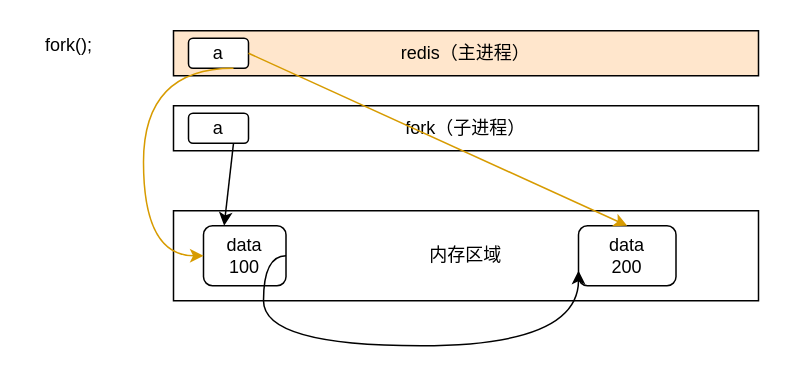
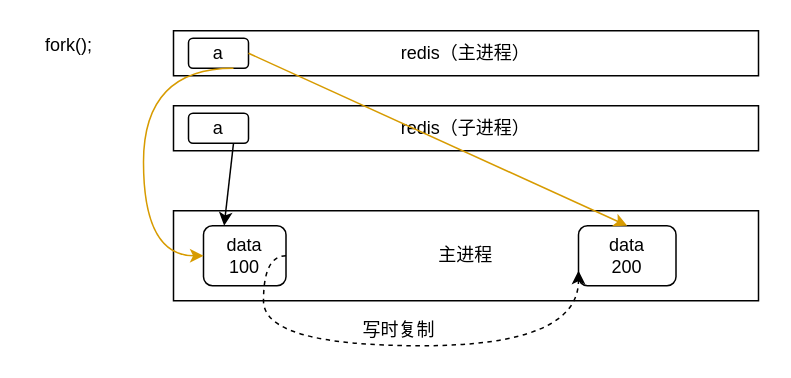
(466, 53) -> (466, 53)
(466, 128) -> (466, 128)
(466, 256) -> (466, 256)
none -> (398, 331)
(400, 345) -> (400, 345)
